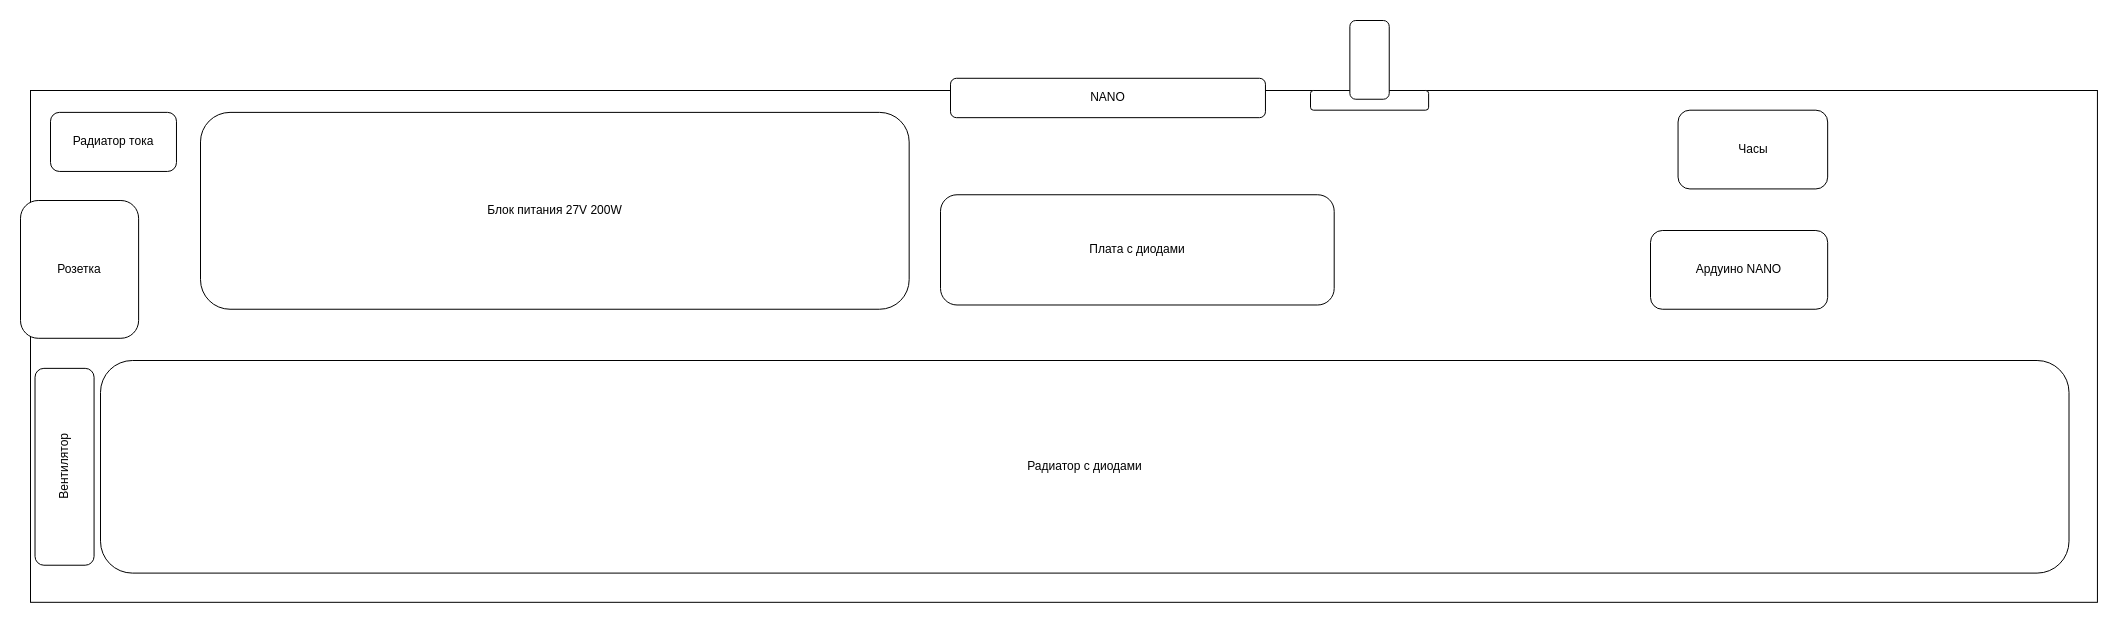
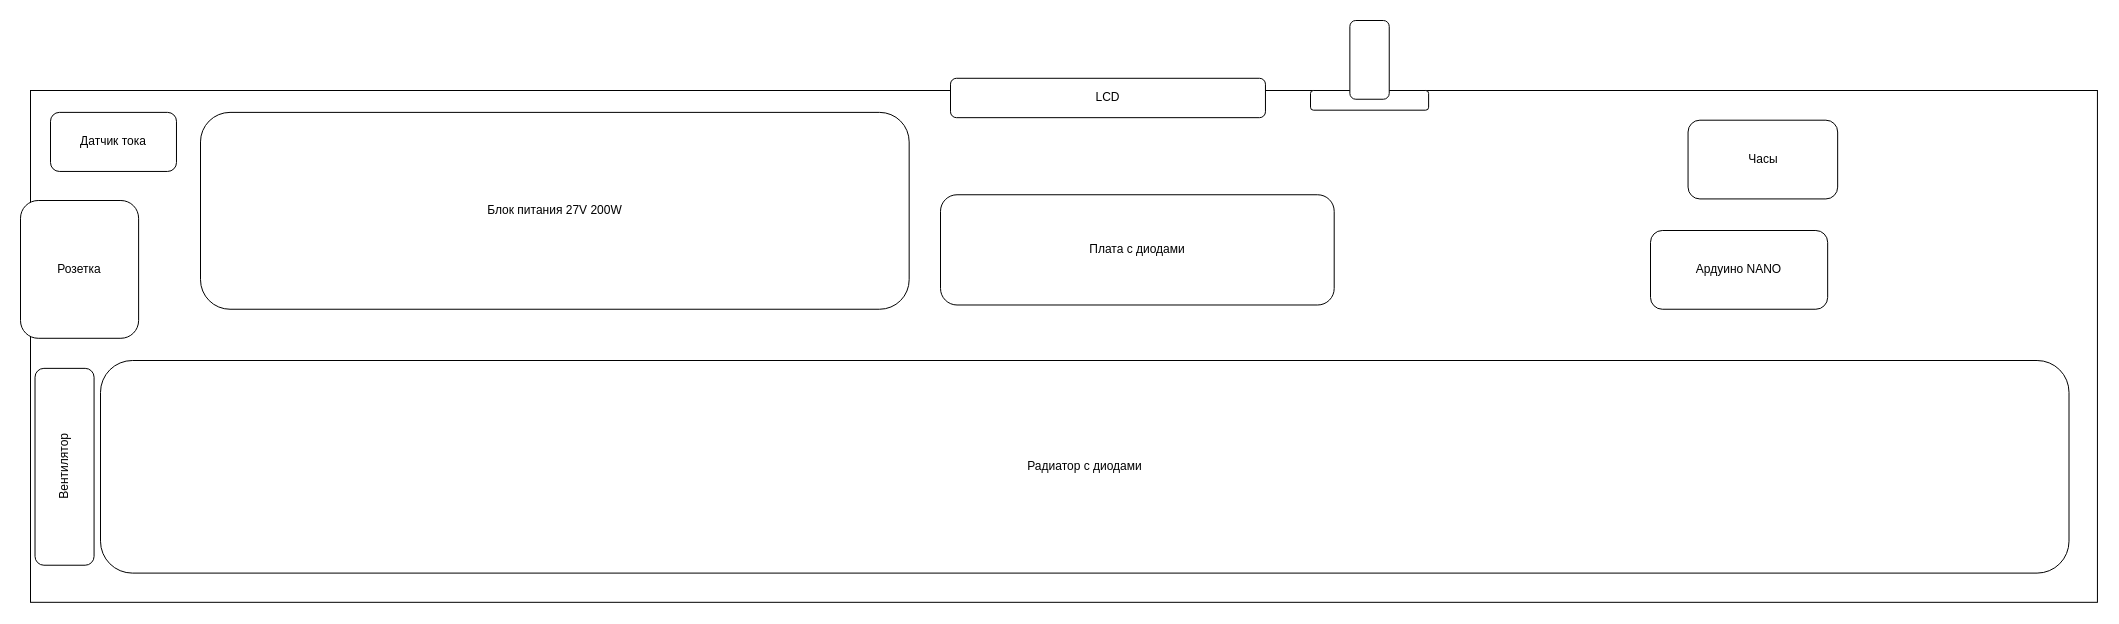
(1108, 98) -> (1108, 98)
(114, 142) -> (114, 142)
(1753, 150) -> (1763, 160)
